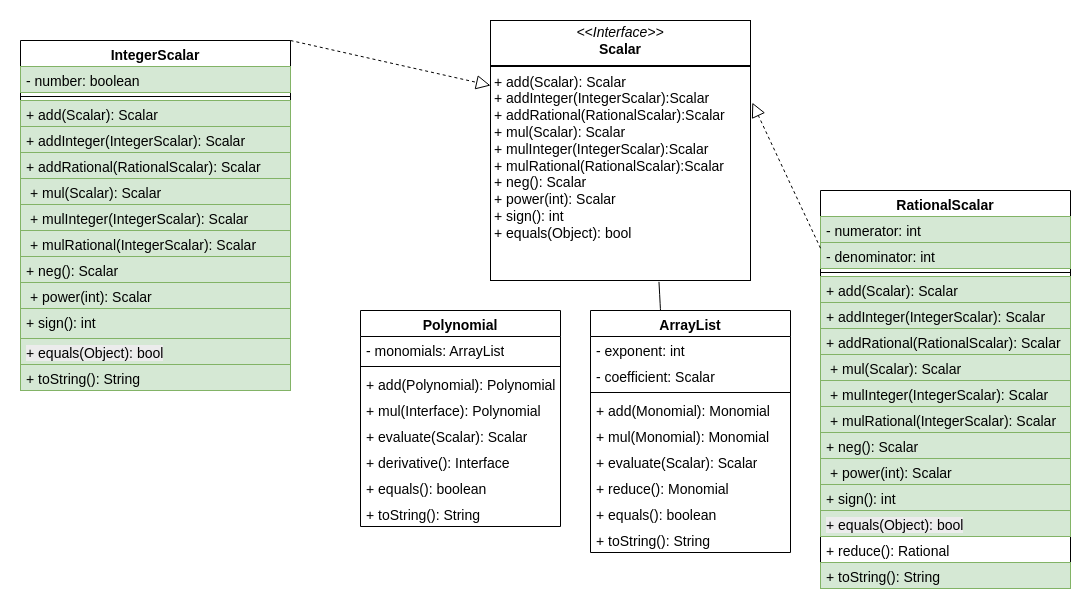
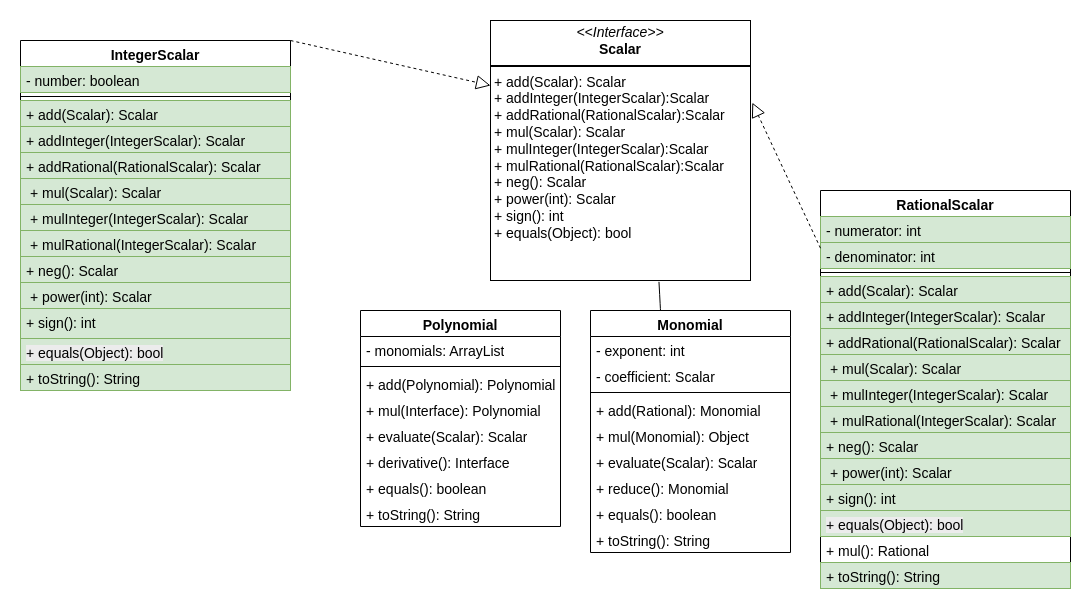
(691, 326) -> (691, 326)
(682, 412) -> (682, 412)
(680, 438) -> (676, 438)
(896, 552) -> (882, 552)
